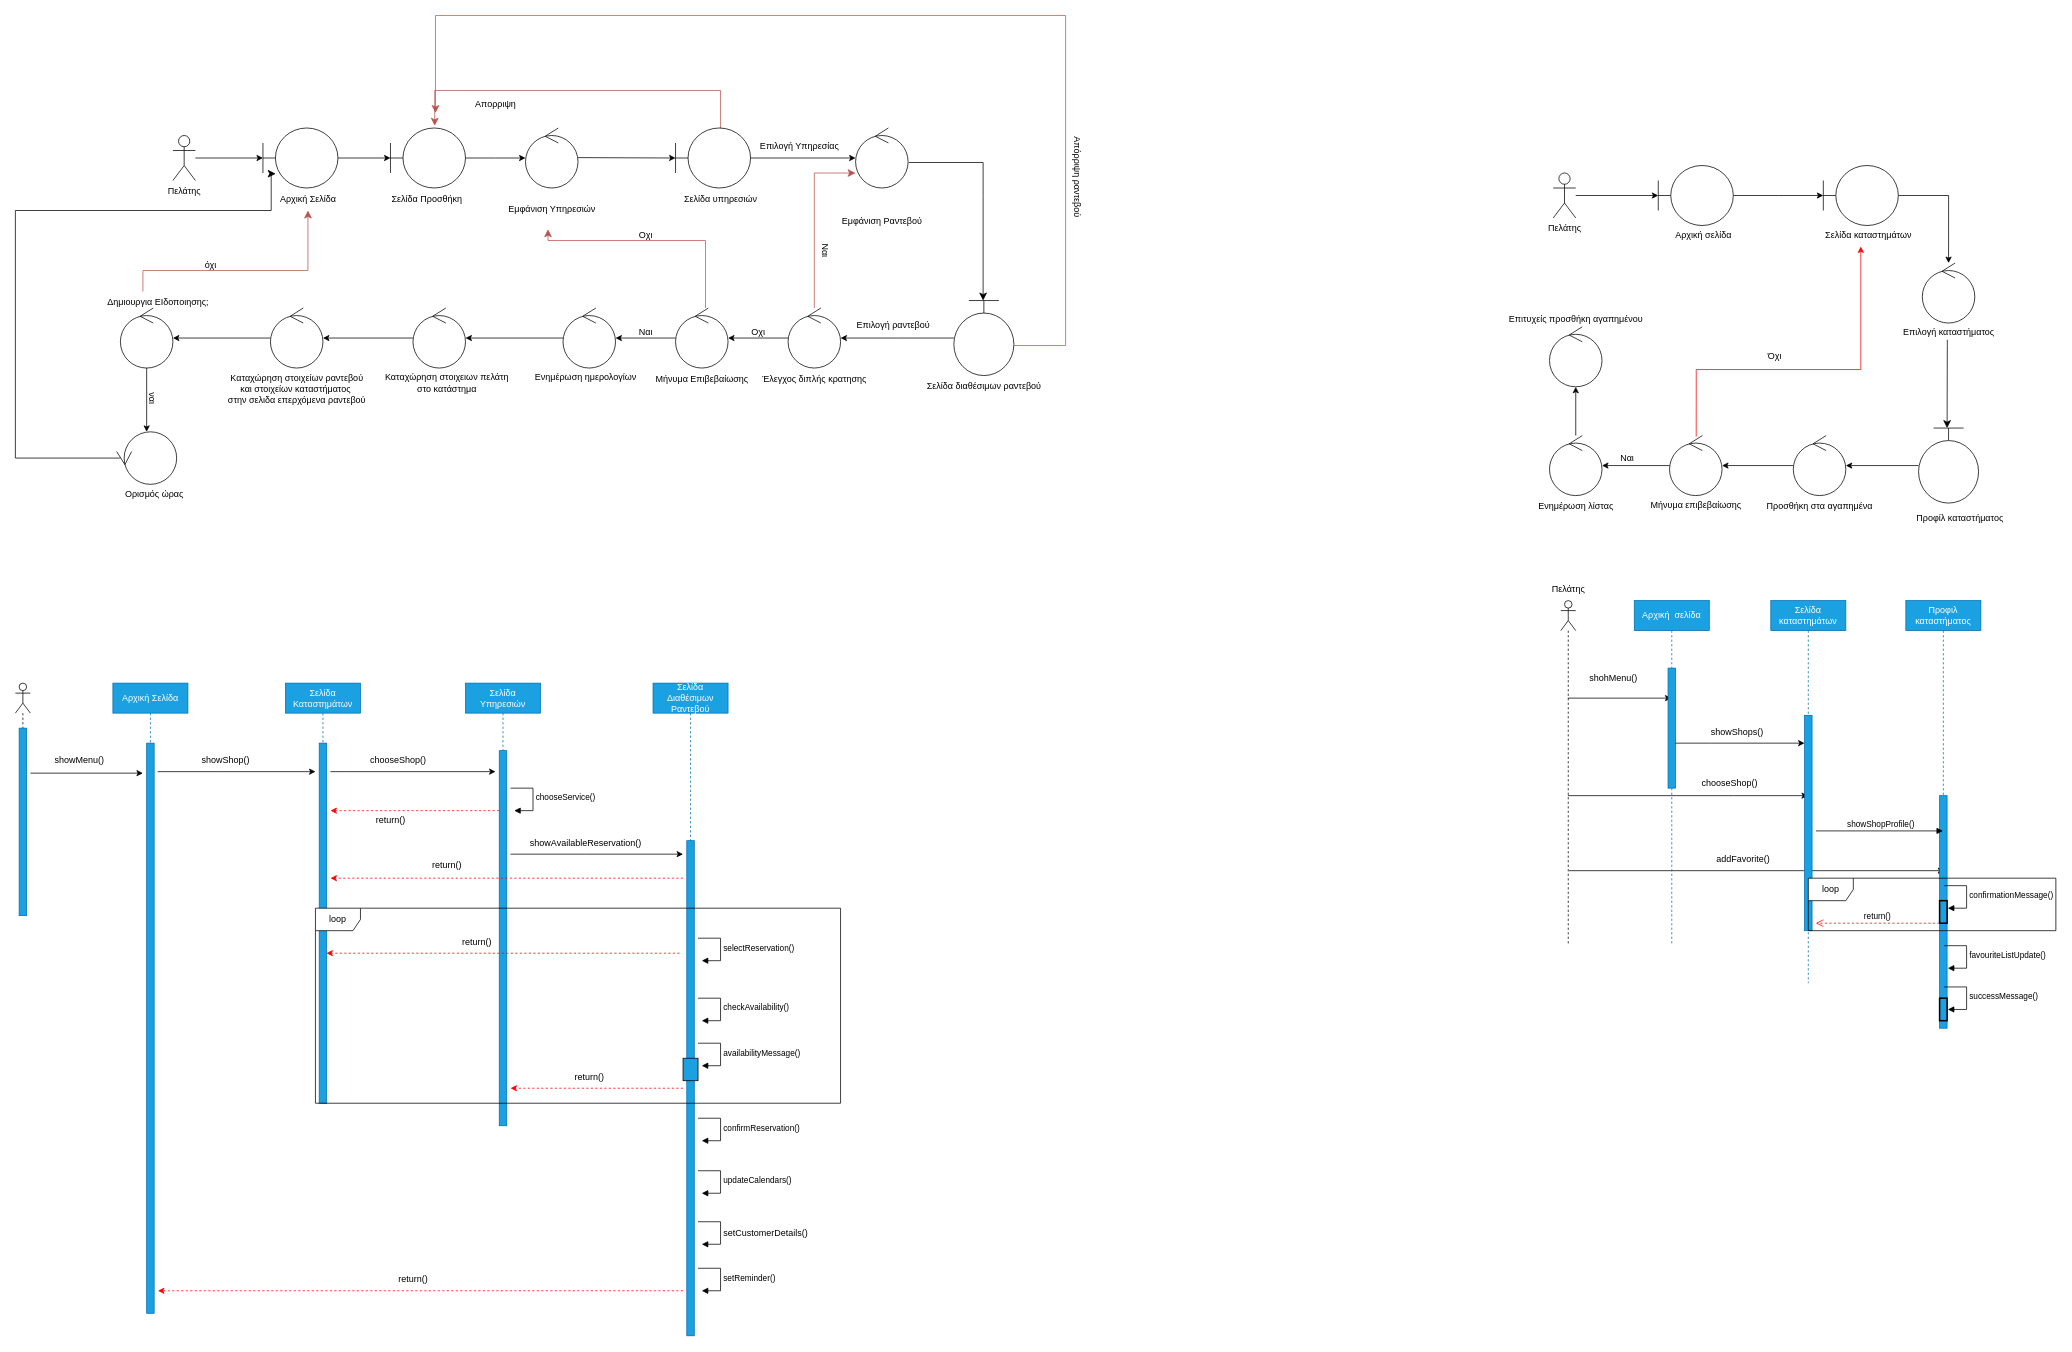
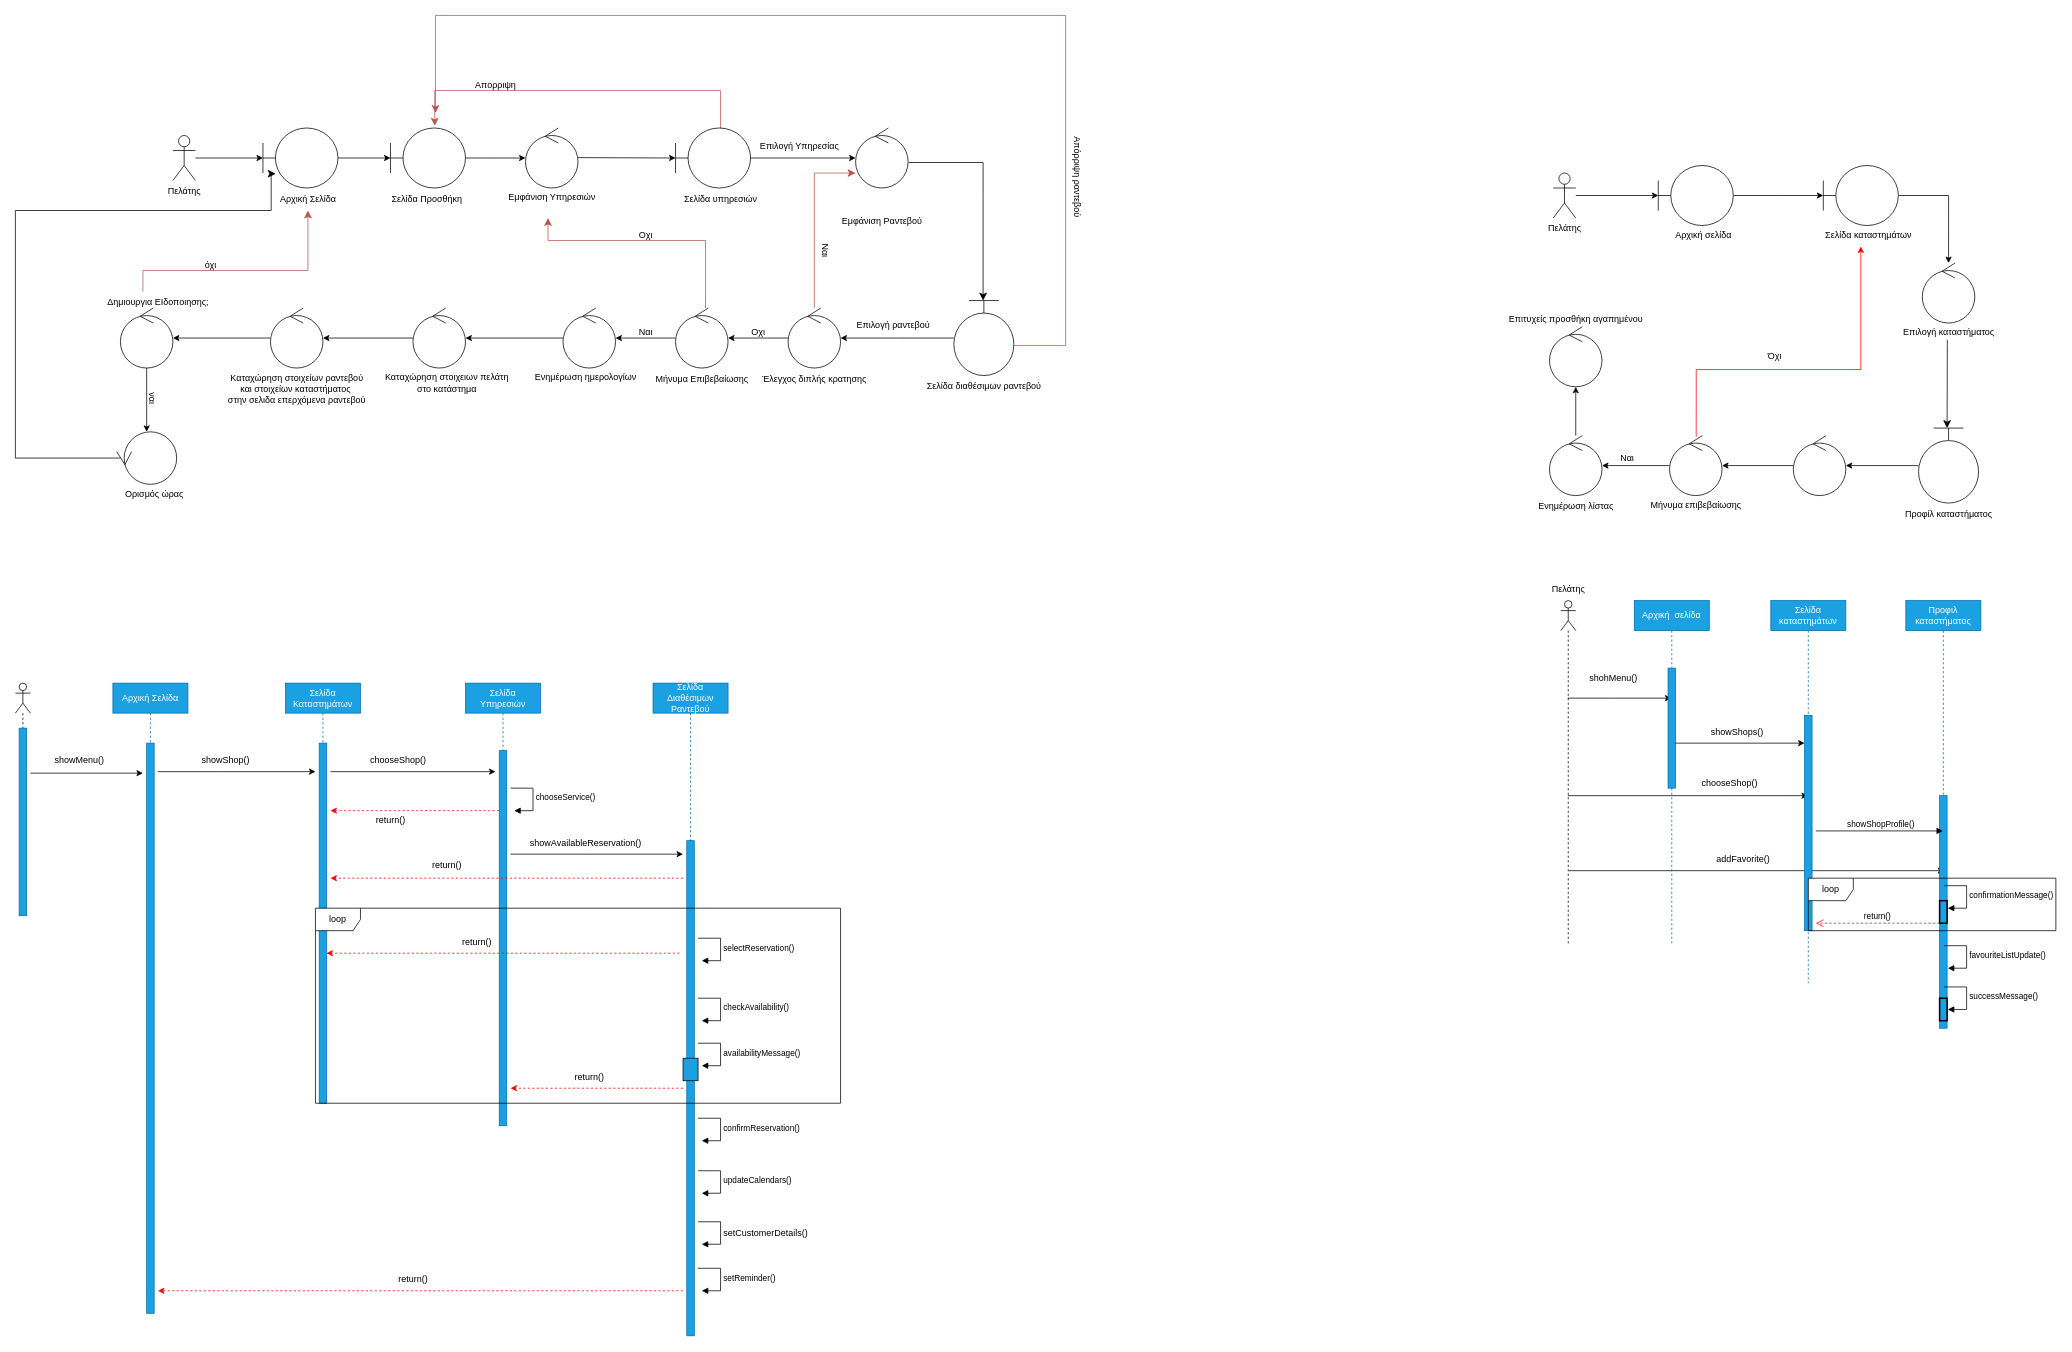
(495, 104) -> (495, 85)
(552, 214) -> (552, 203)
(1819, 507) -> none
(1959, 518) -> (1948, 514)
